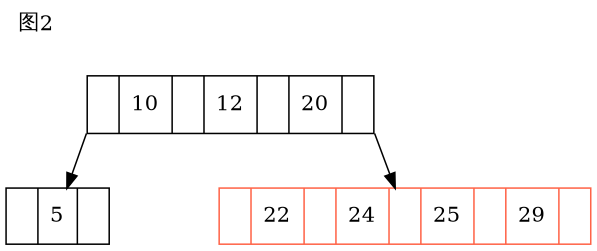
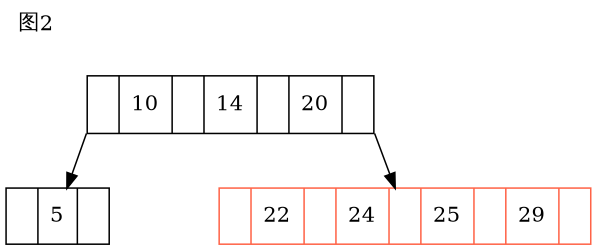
(231, 104) -> (231, 104)
